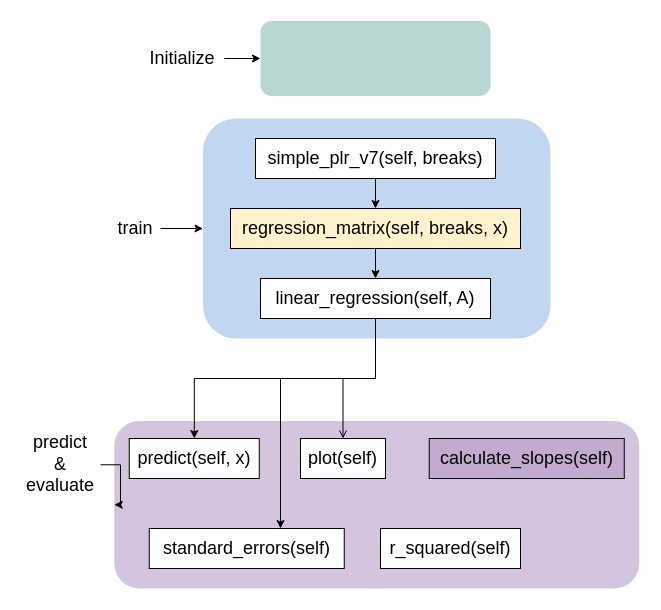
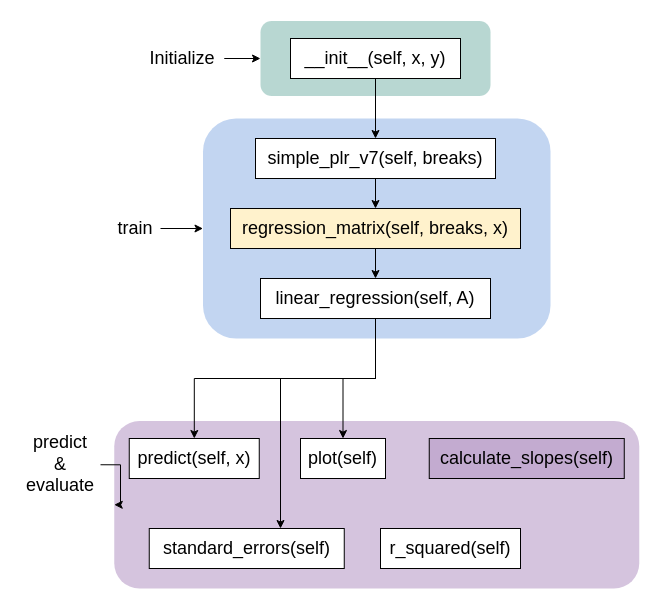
none -> (376, 59)
none -> (376, 105)
(343, 431) -> (343, 430)
